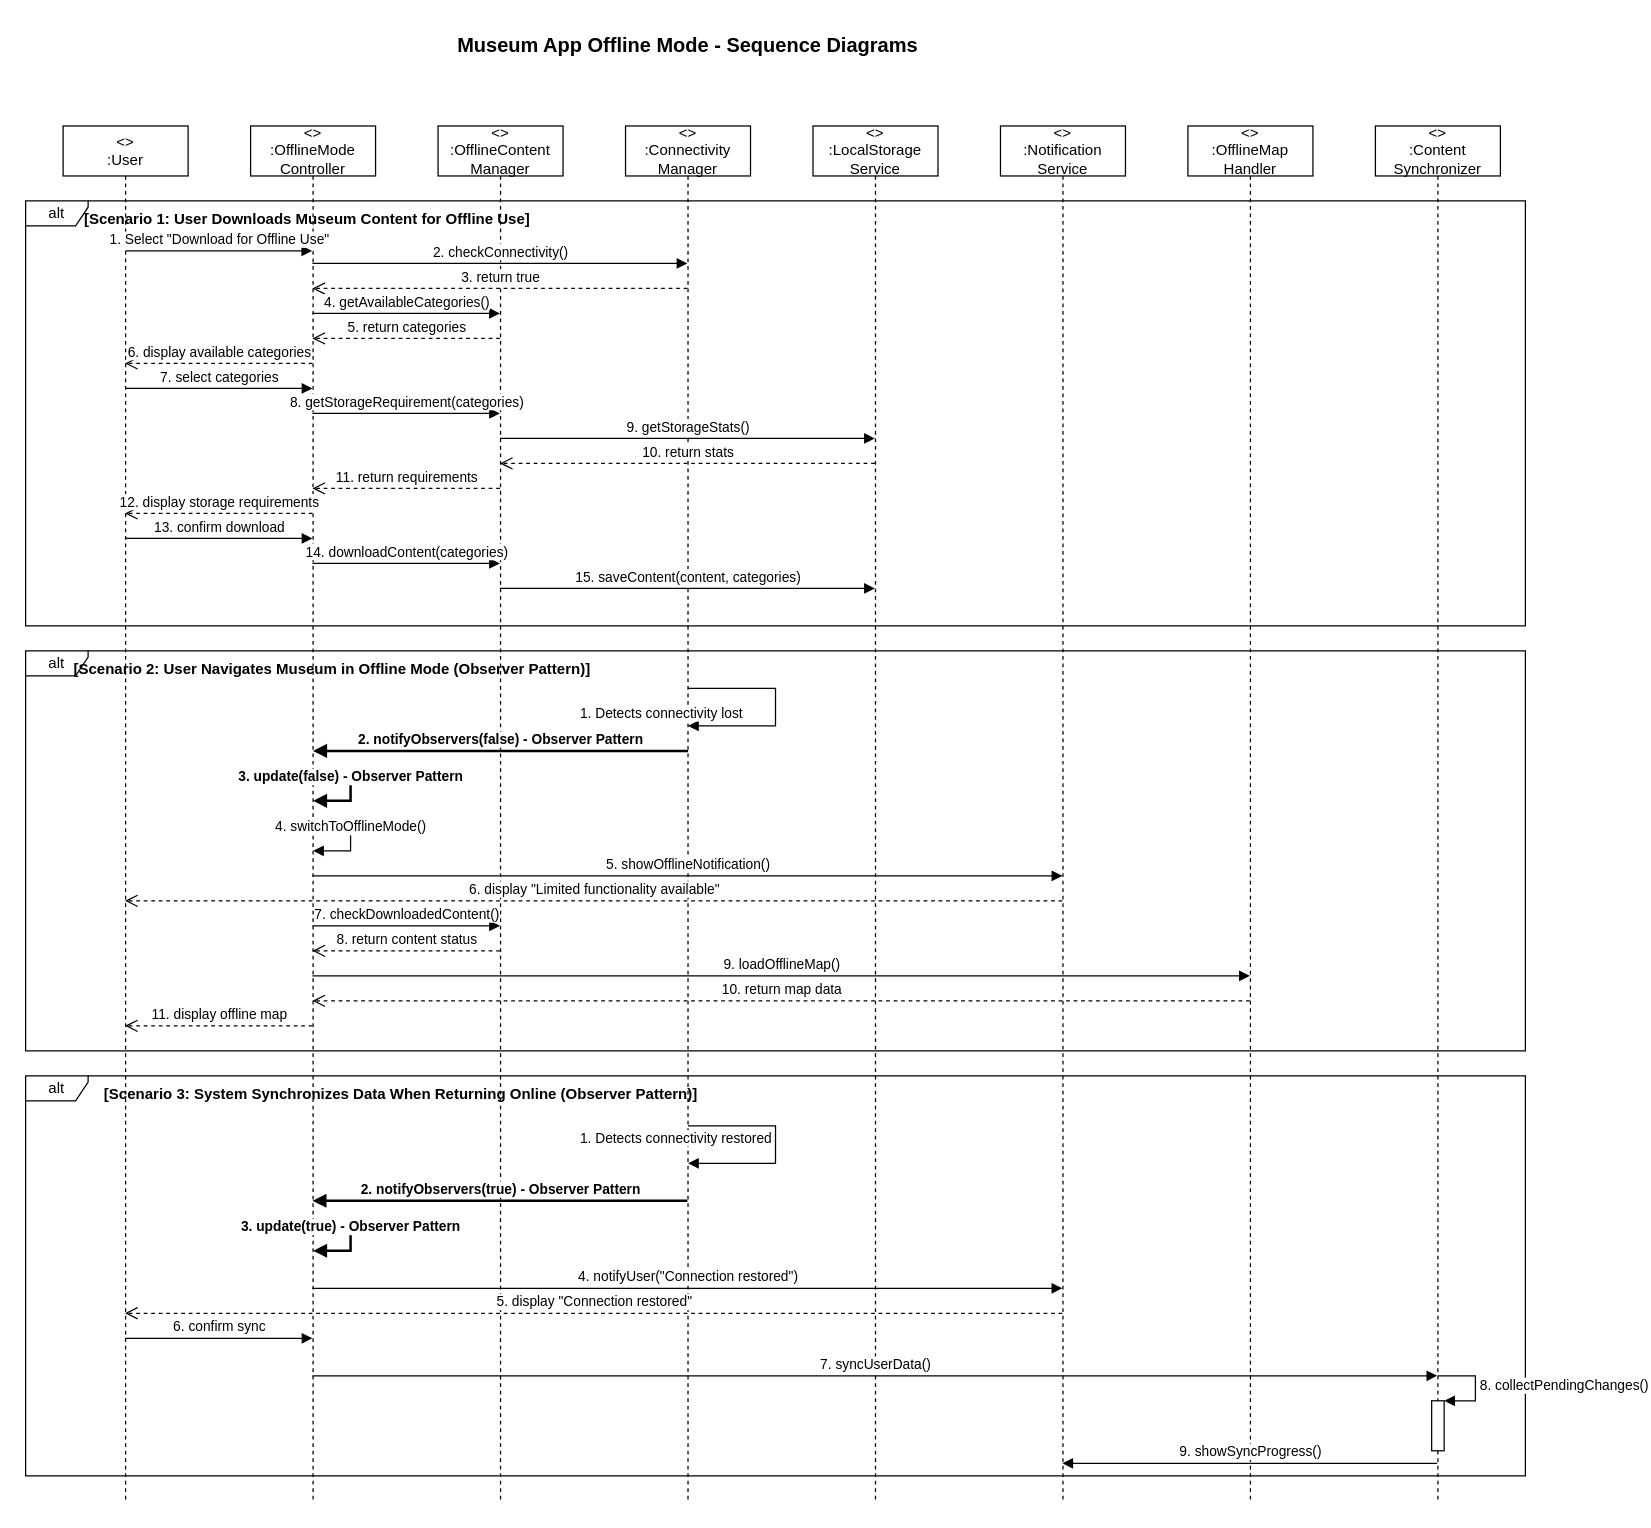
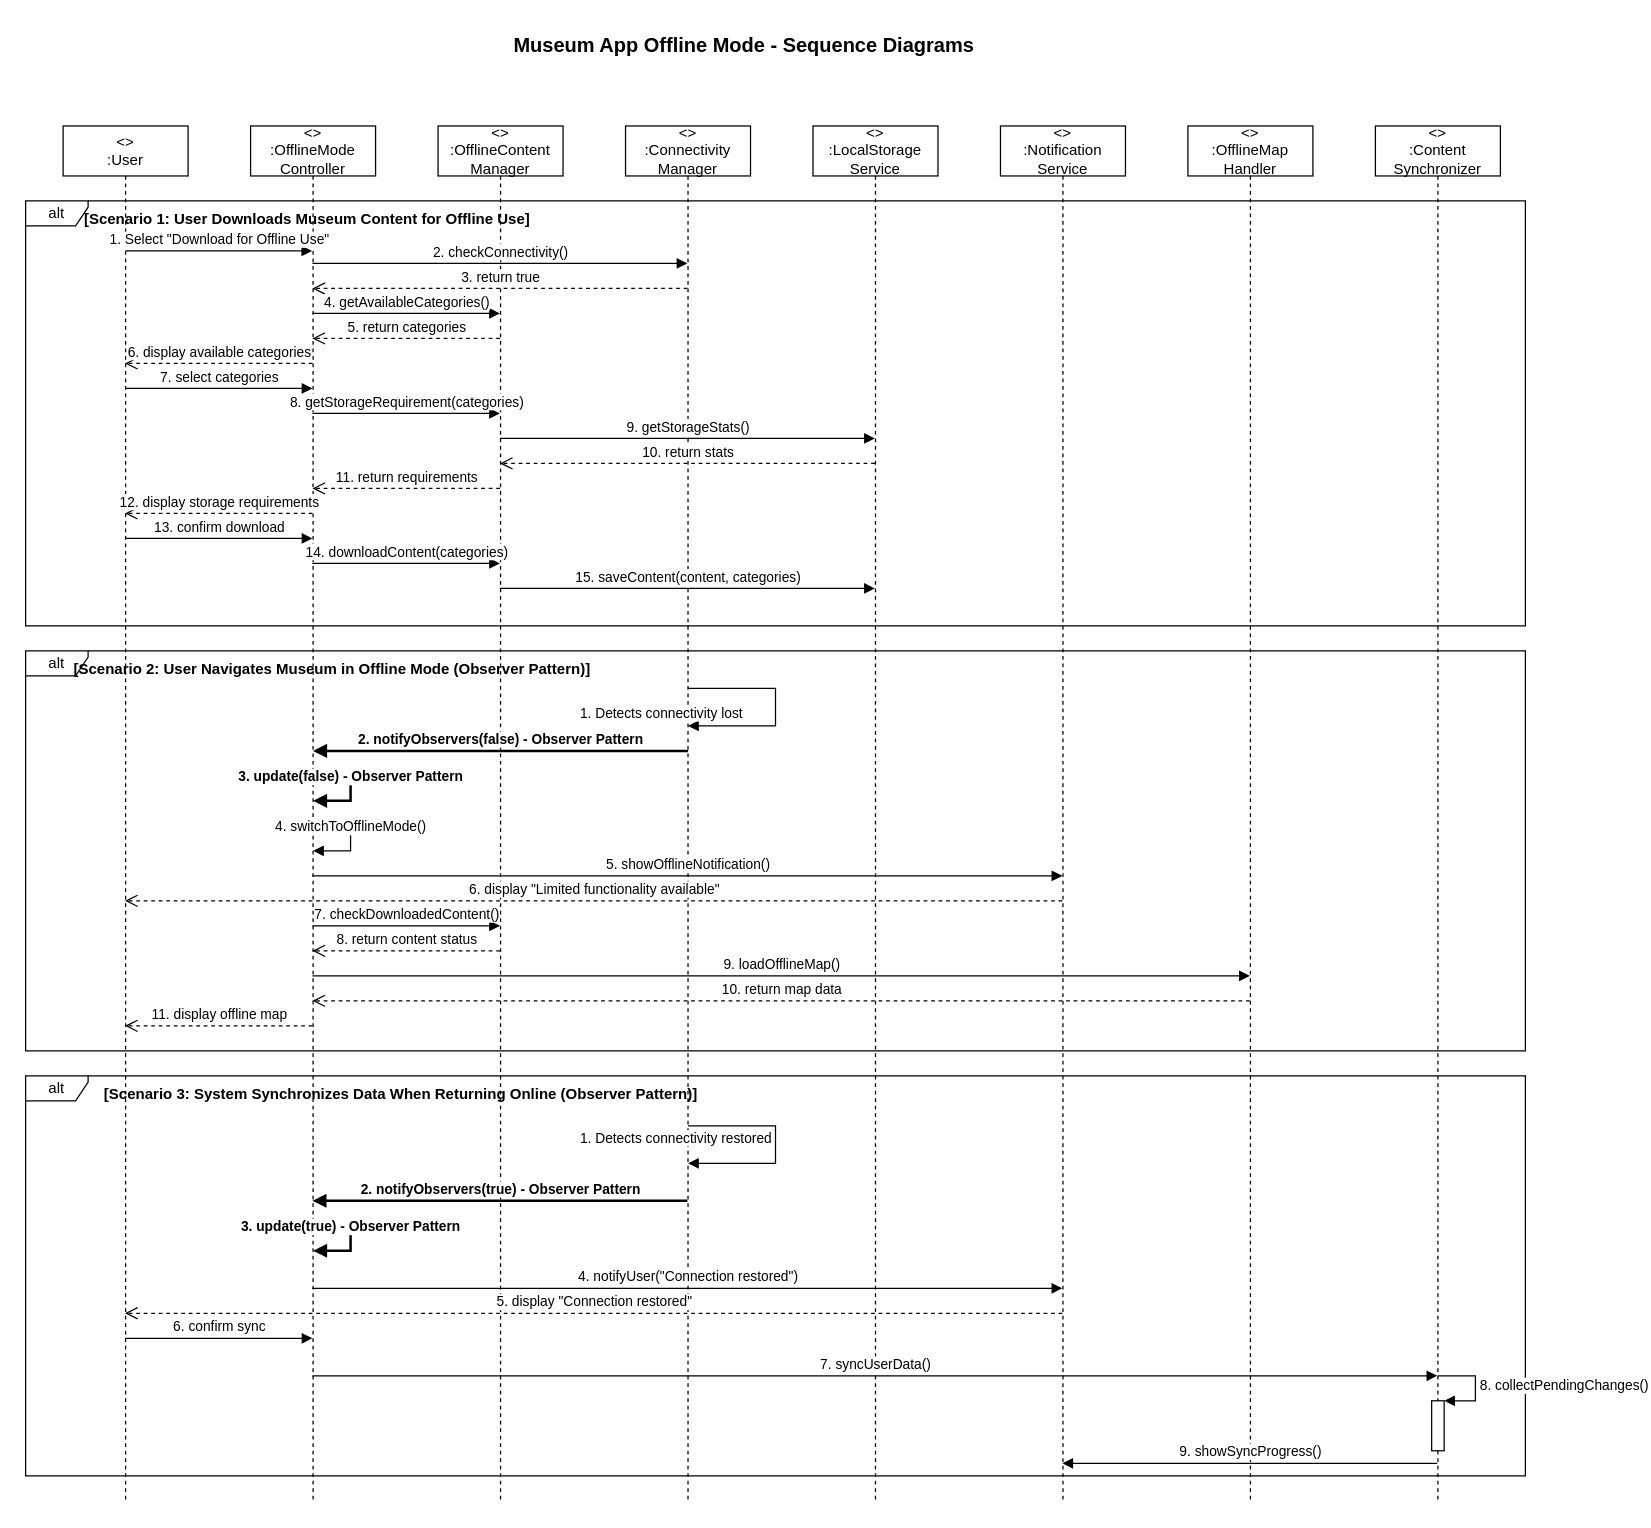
(688, 44) -> (744, 44)
